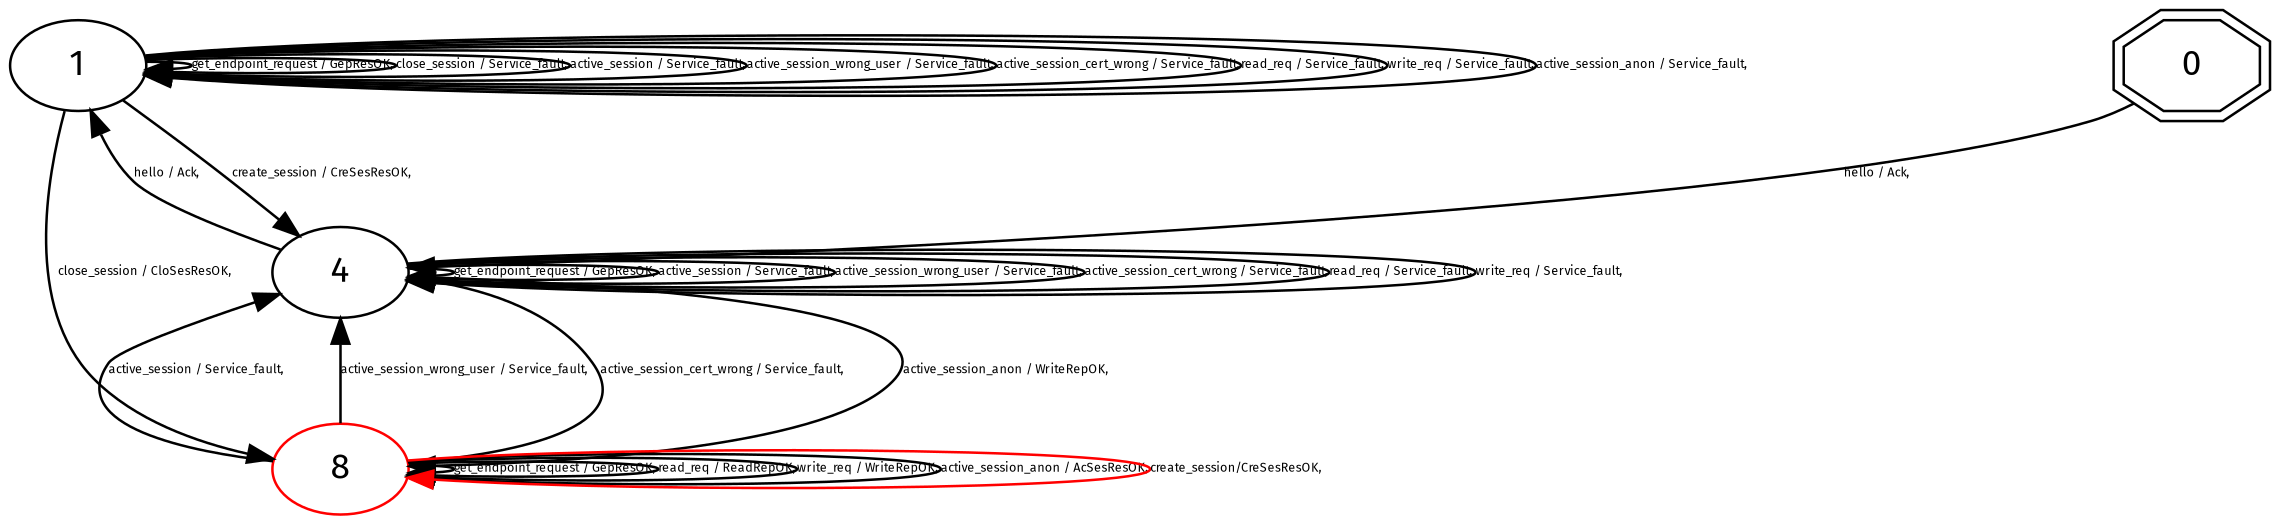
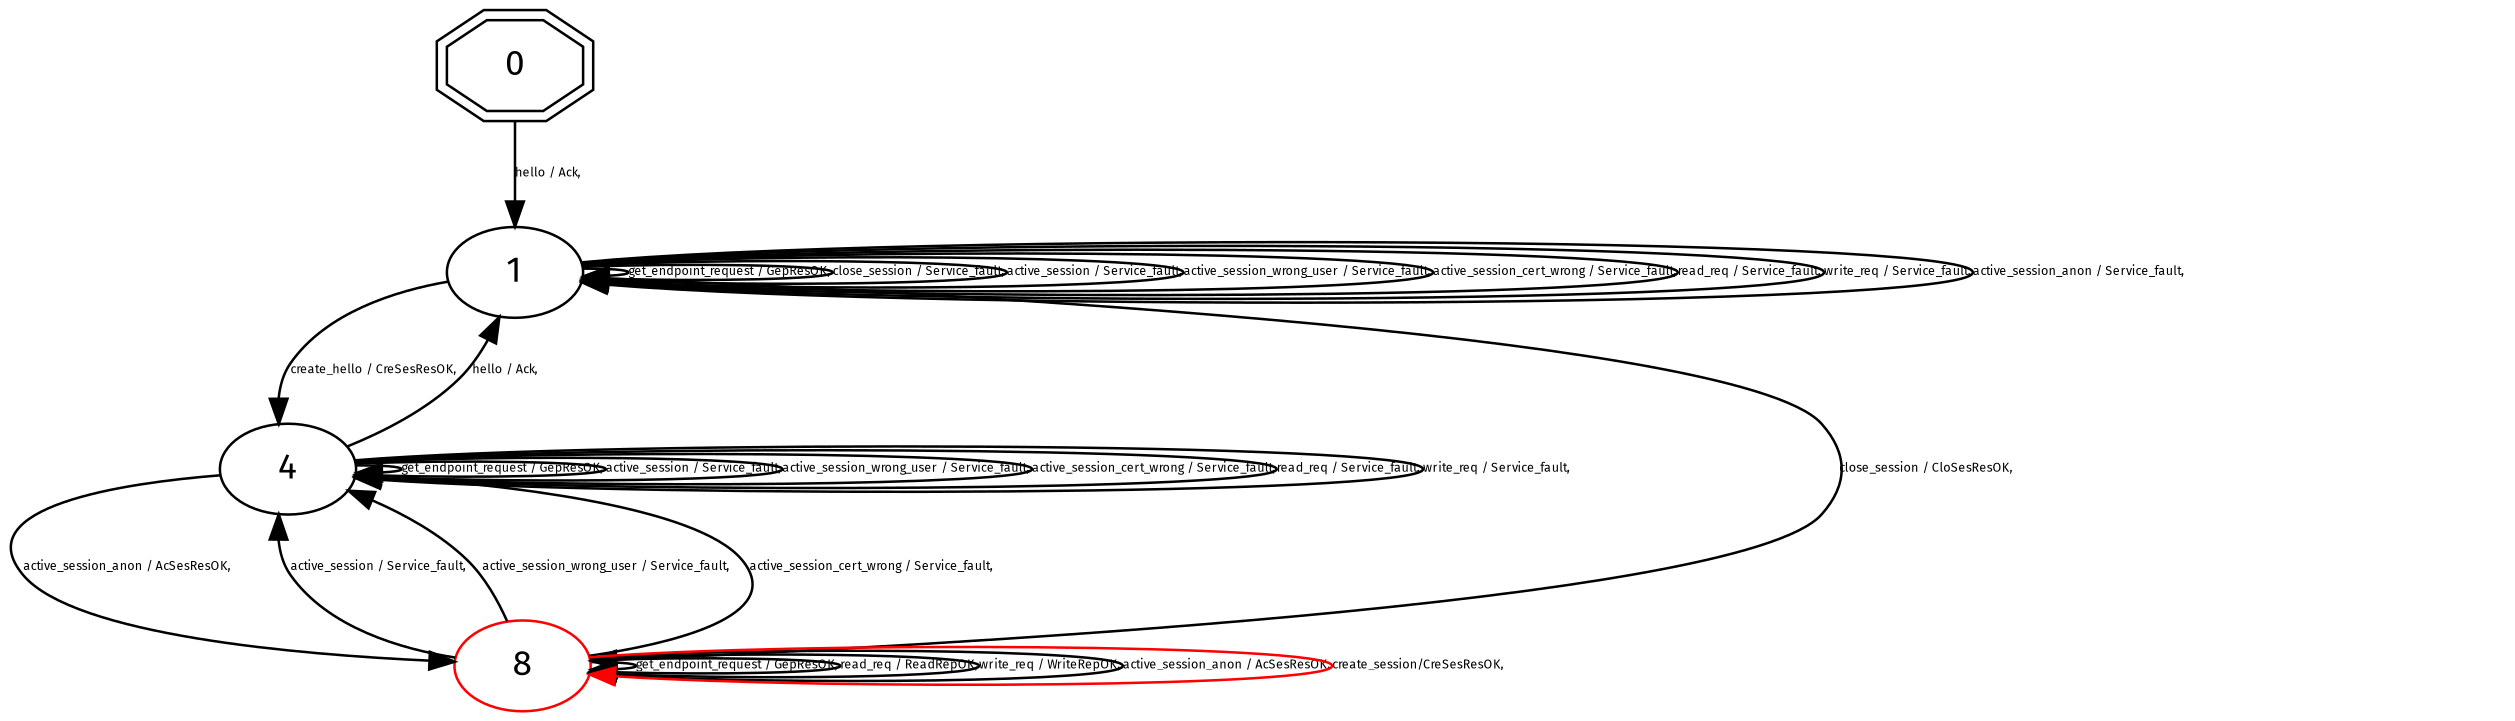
(323, 174) -> (375, 371)
(1289, 222) -> (515, 161)
(1006, 371) -> (128, 568)
